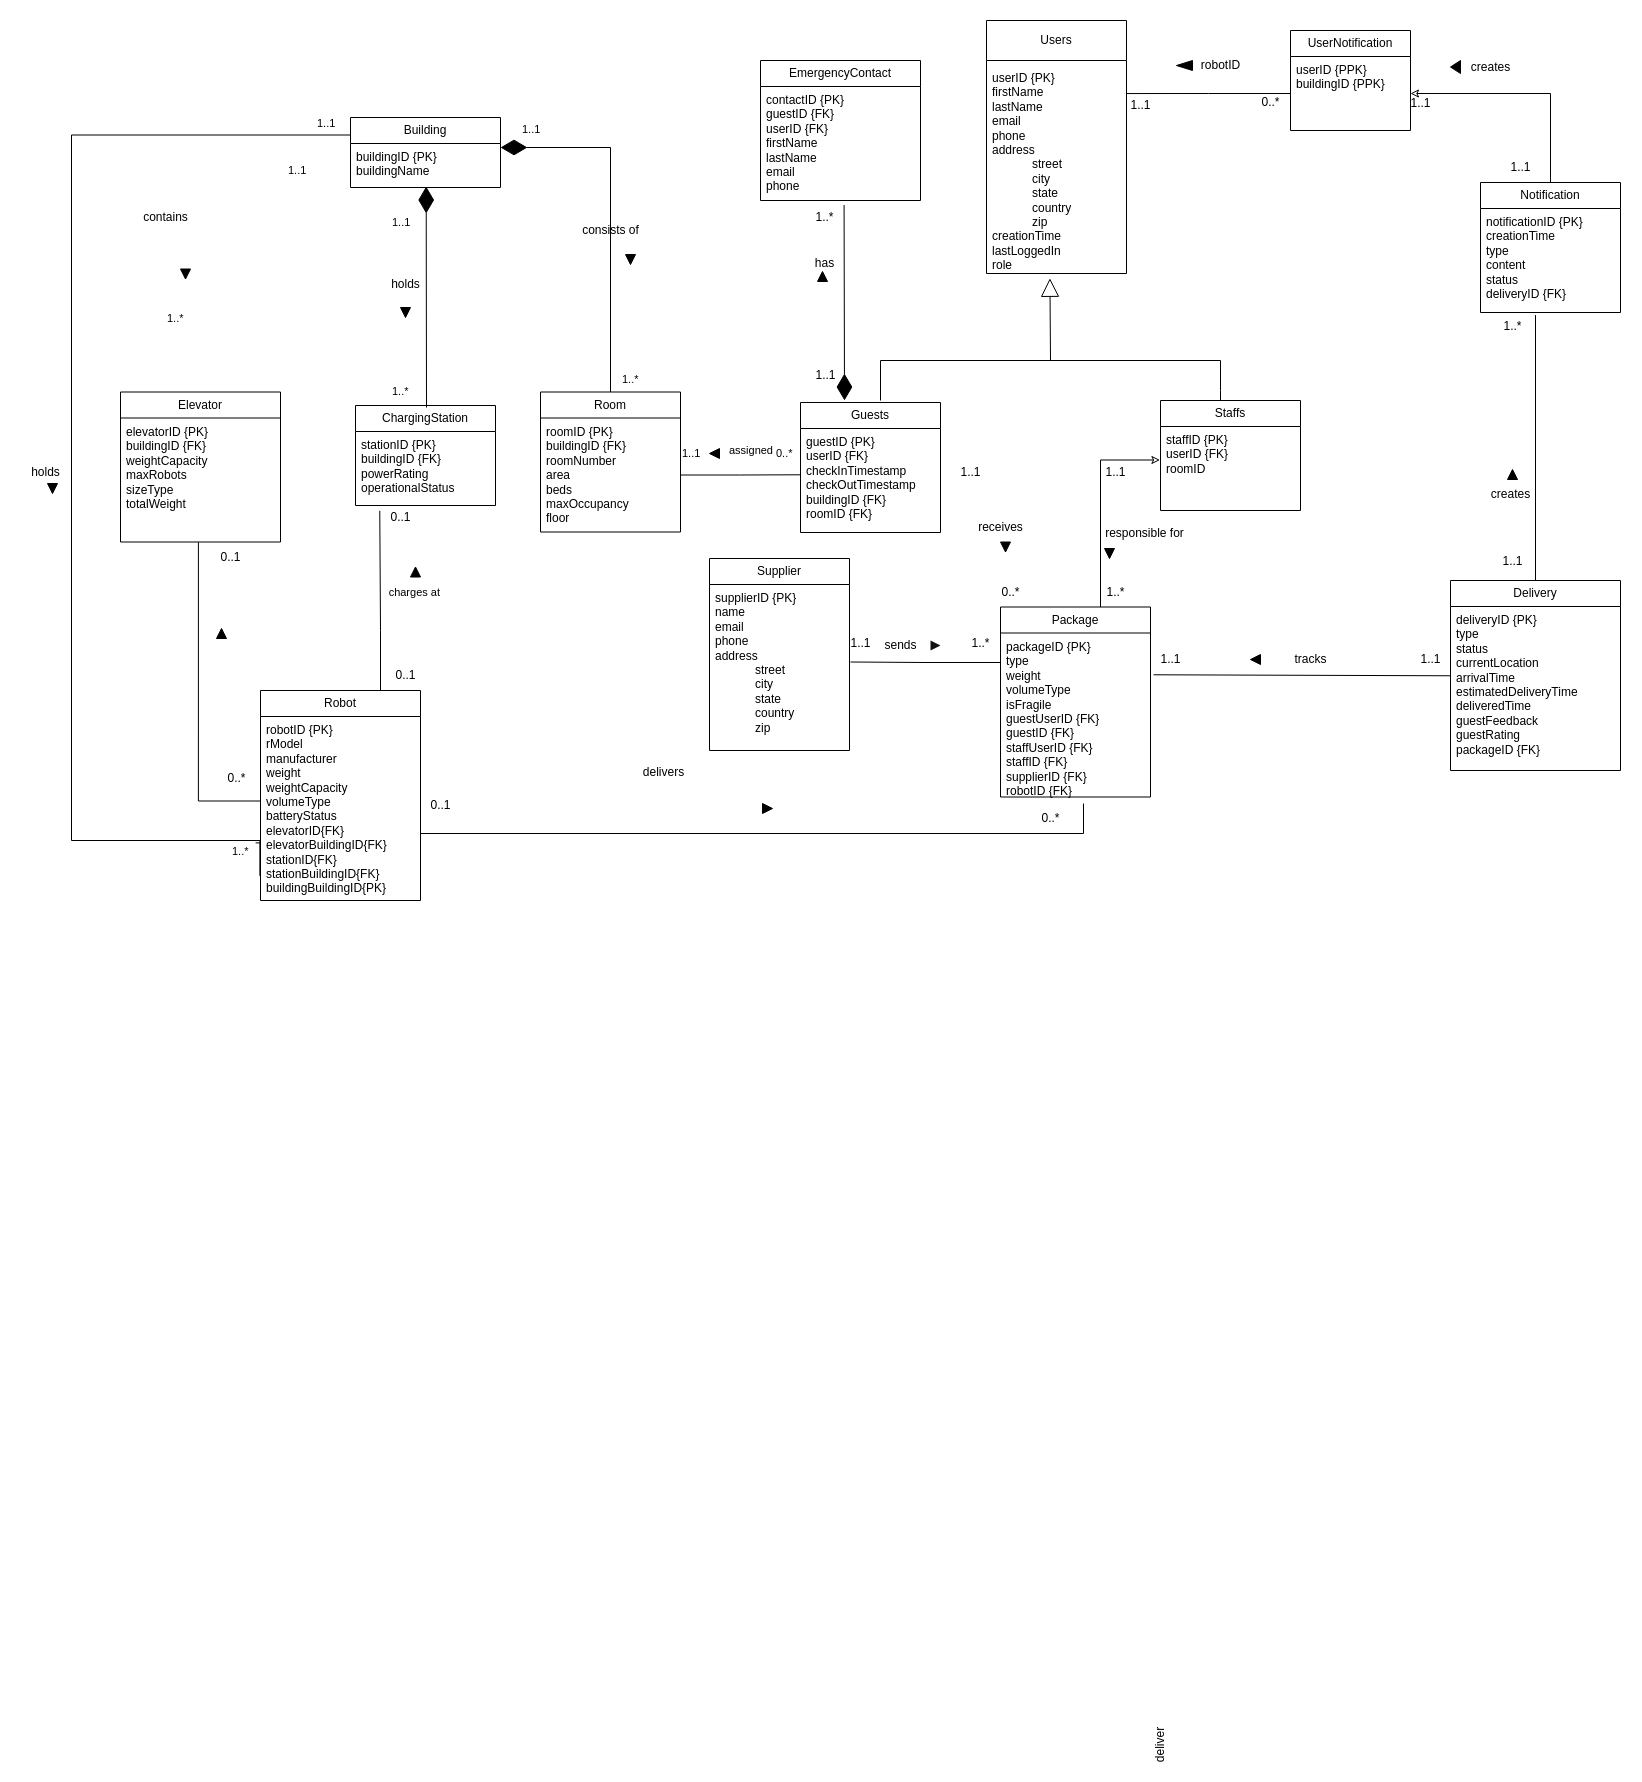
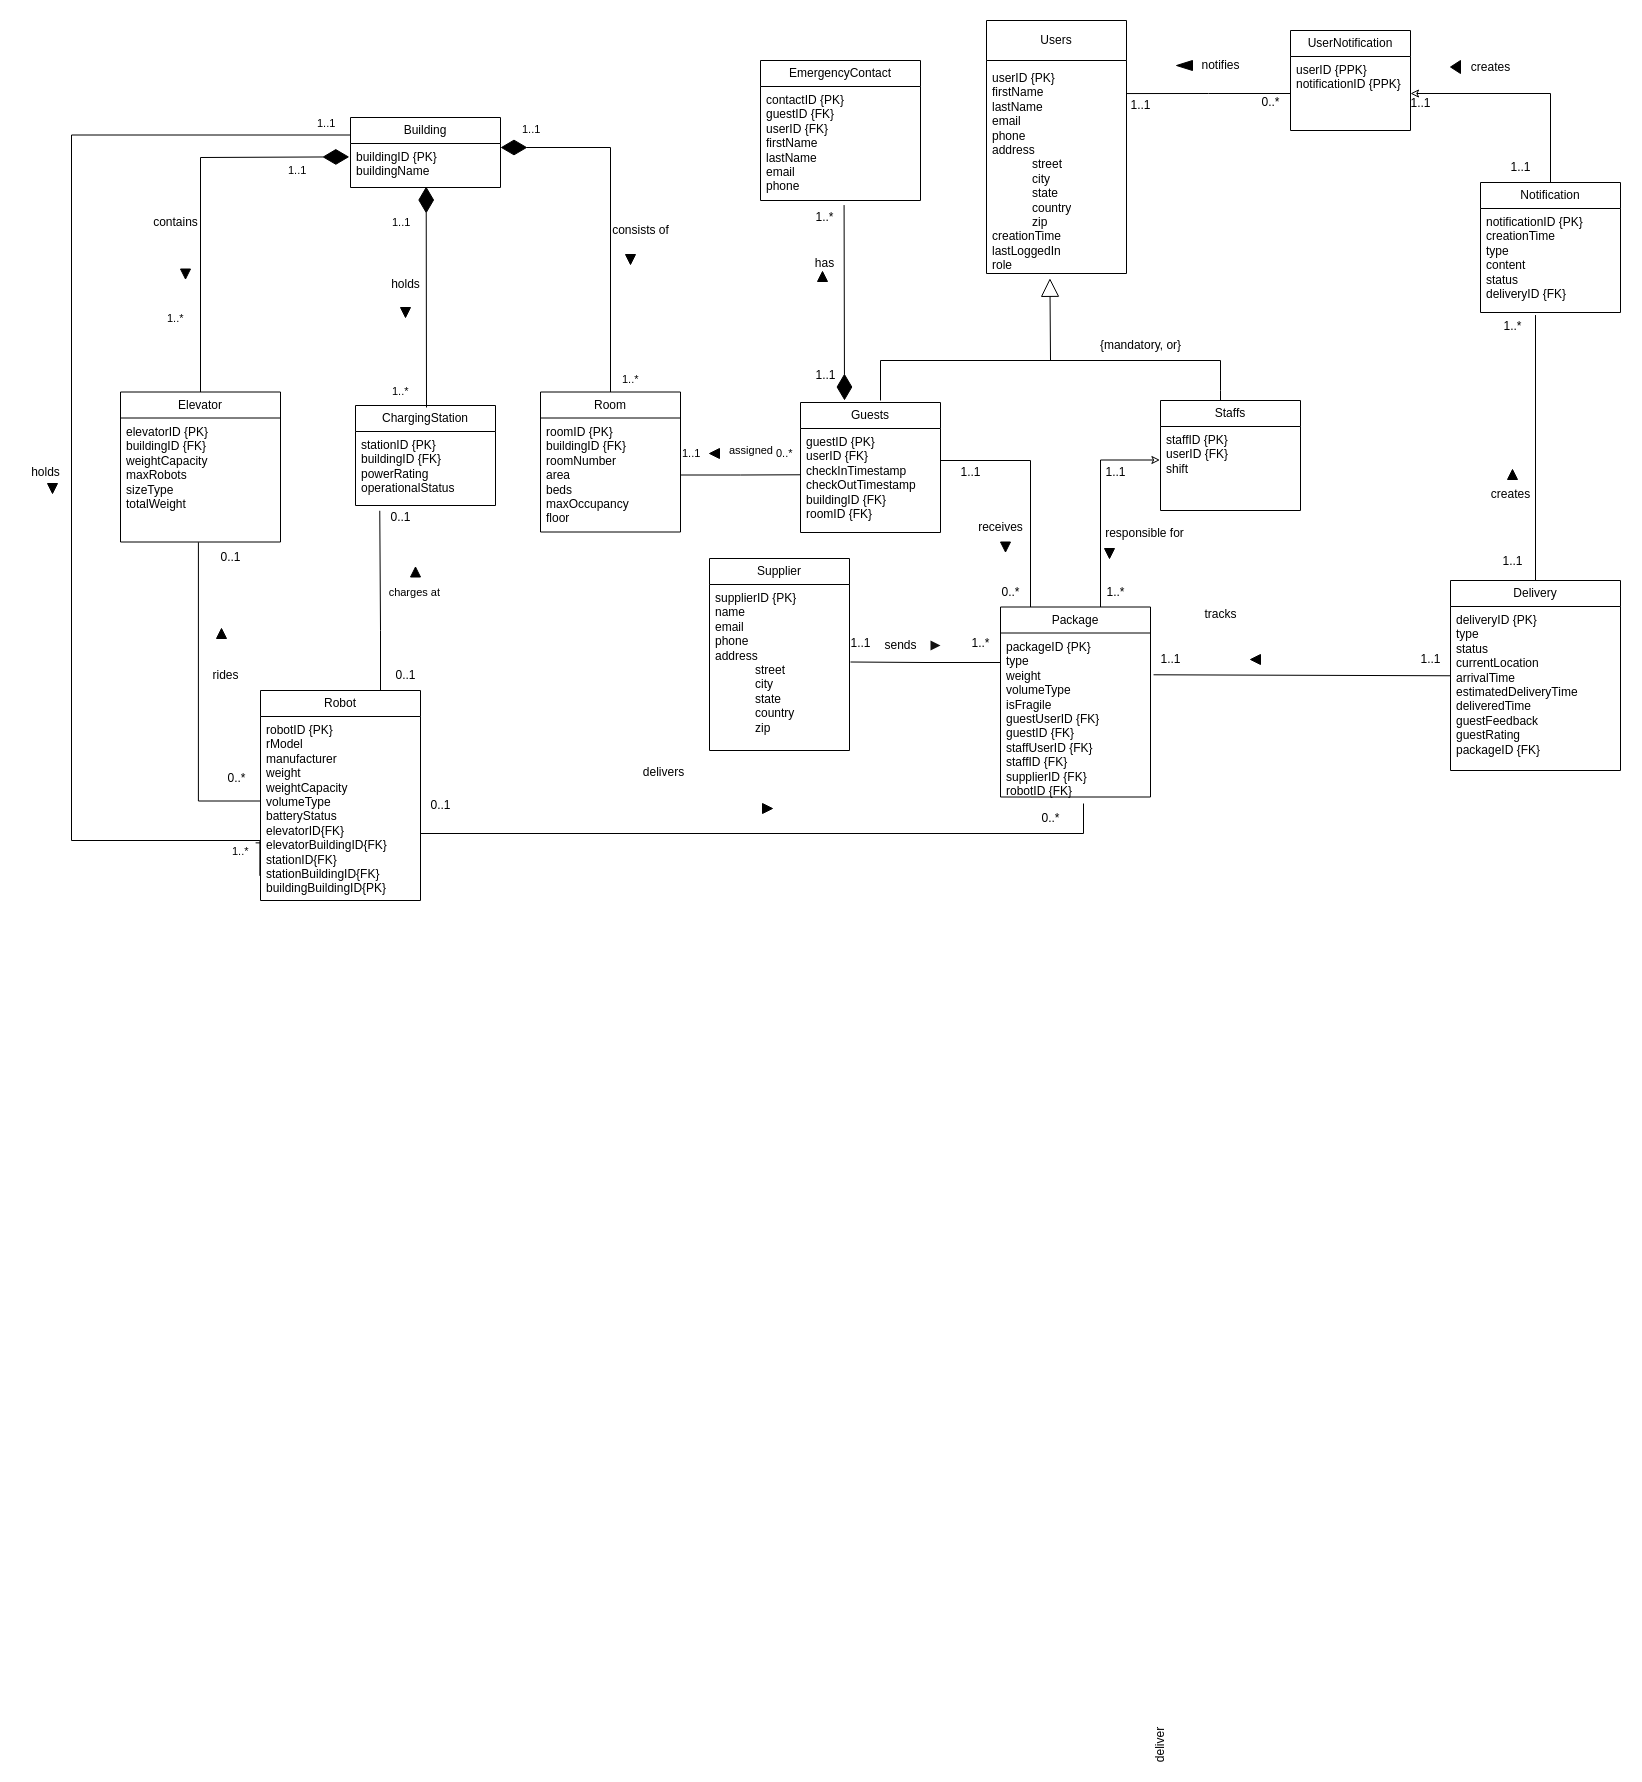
(1221, 66) -> (1221, 66)
(1344, 78) -> (1352, 85)
none -> (201, 213)
(166, 218) -> (176, 223)
(611, 231) -> (641, 231)
none -> (1141, 346)
(1205, 455) -> (1205, 455)
none -> (1031, 488)
(1311, 660) -> (1221, 615)
none -> (226, 676)
